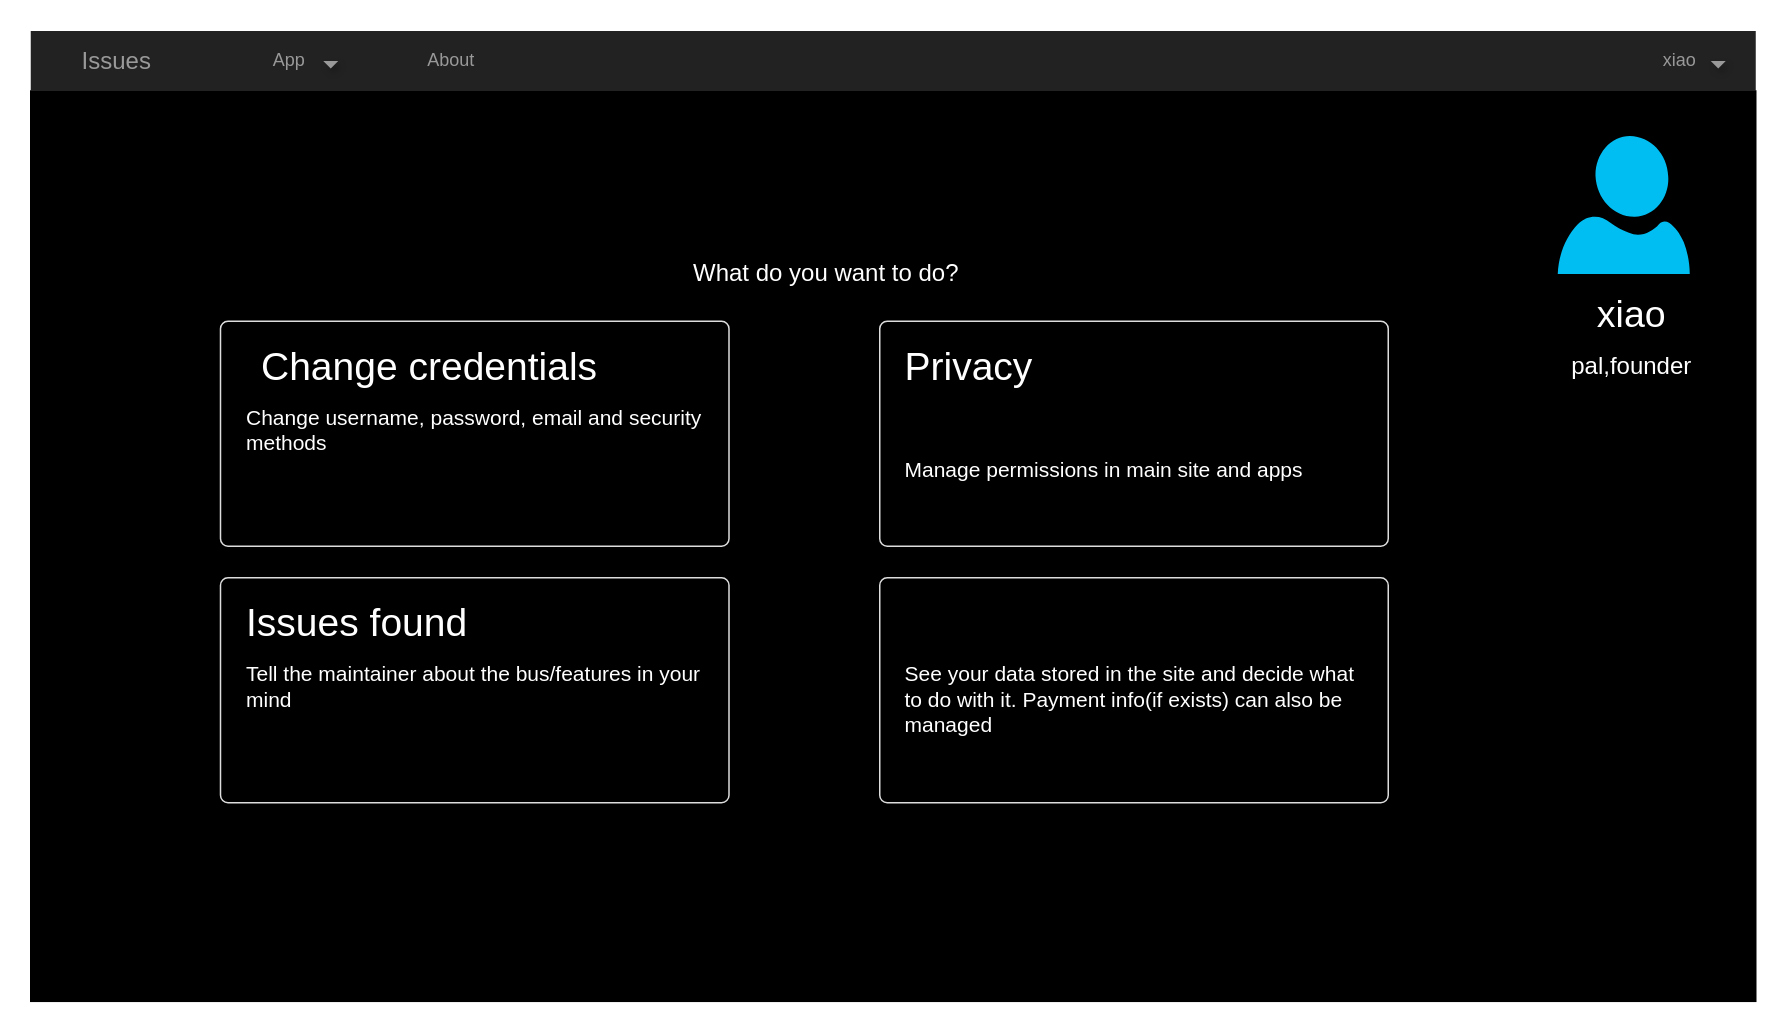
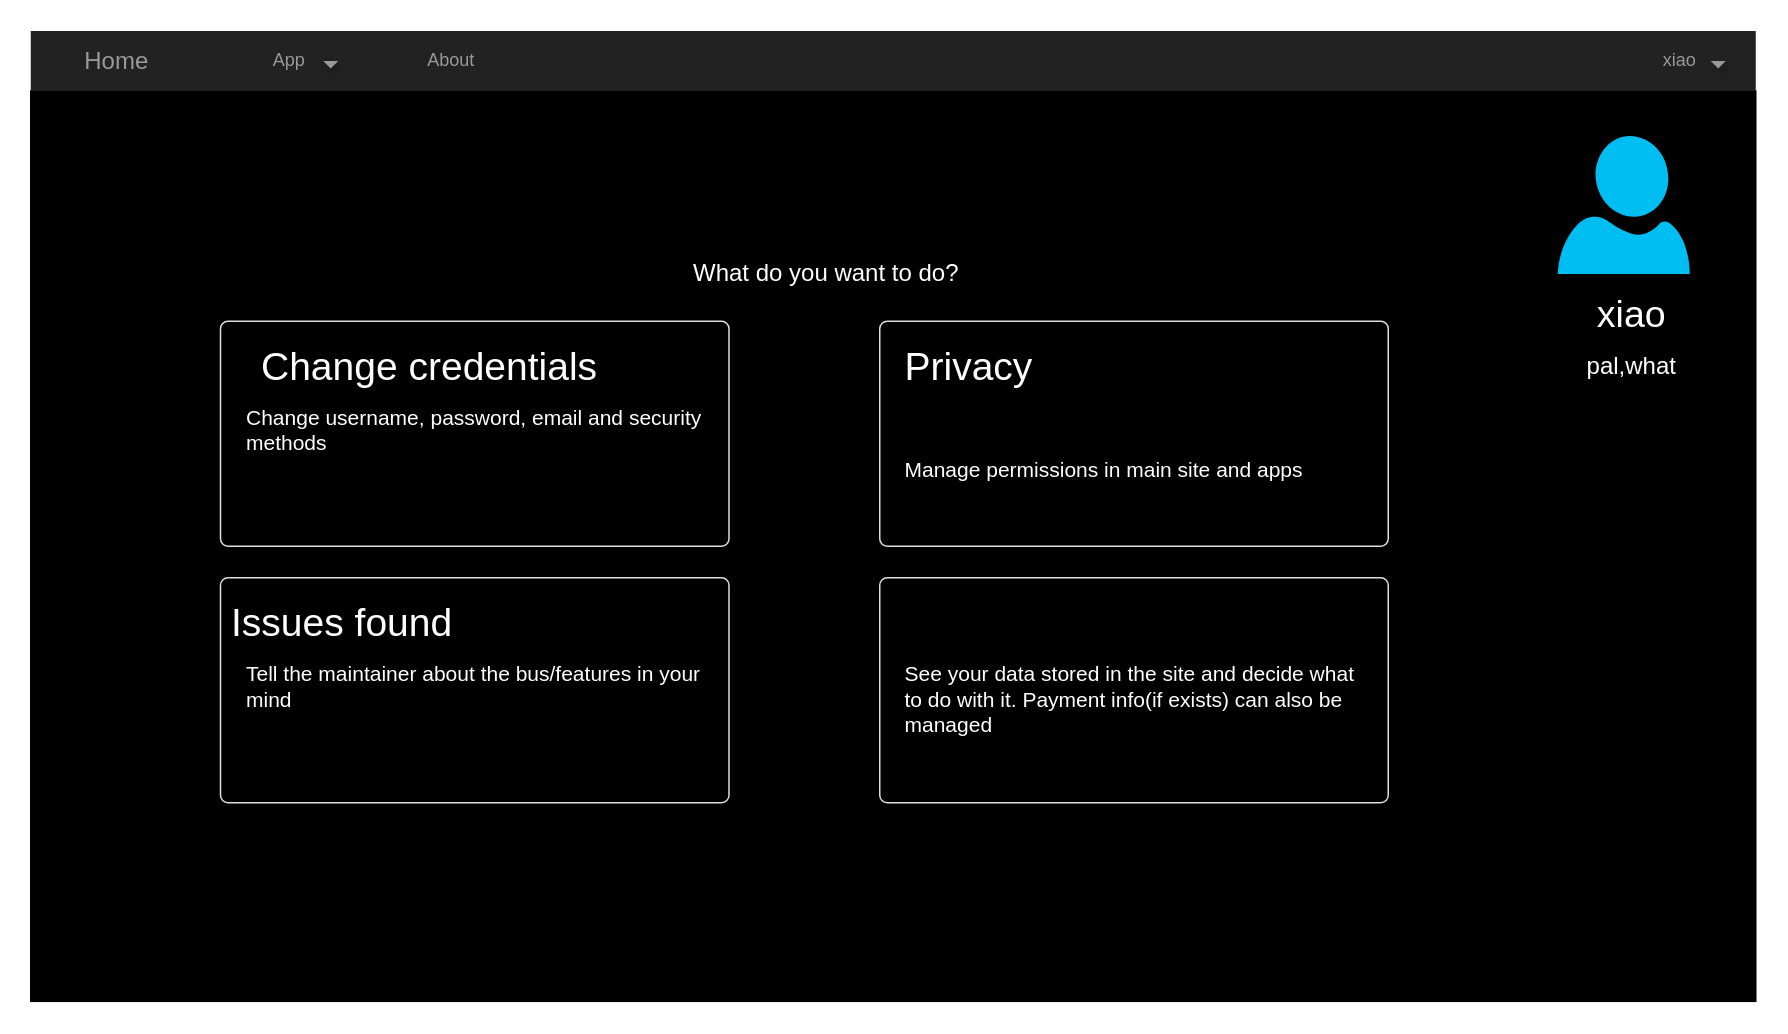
(117, 61) -> (117, 61)
(1632, 365) -> (1632, 365)
(474, 623) -> (459, 623)
